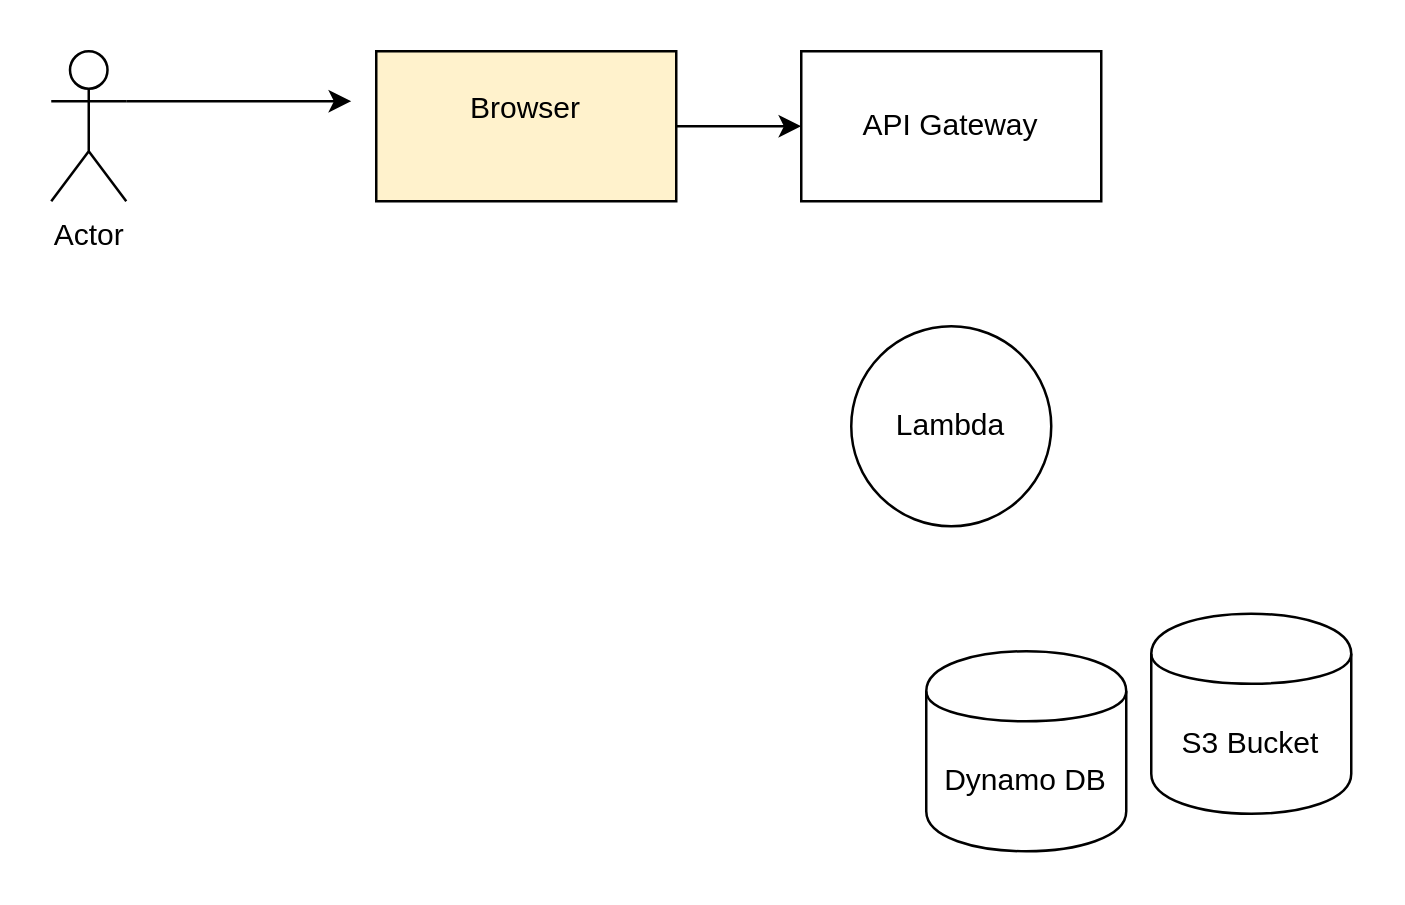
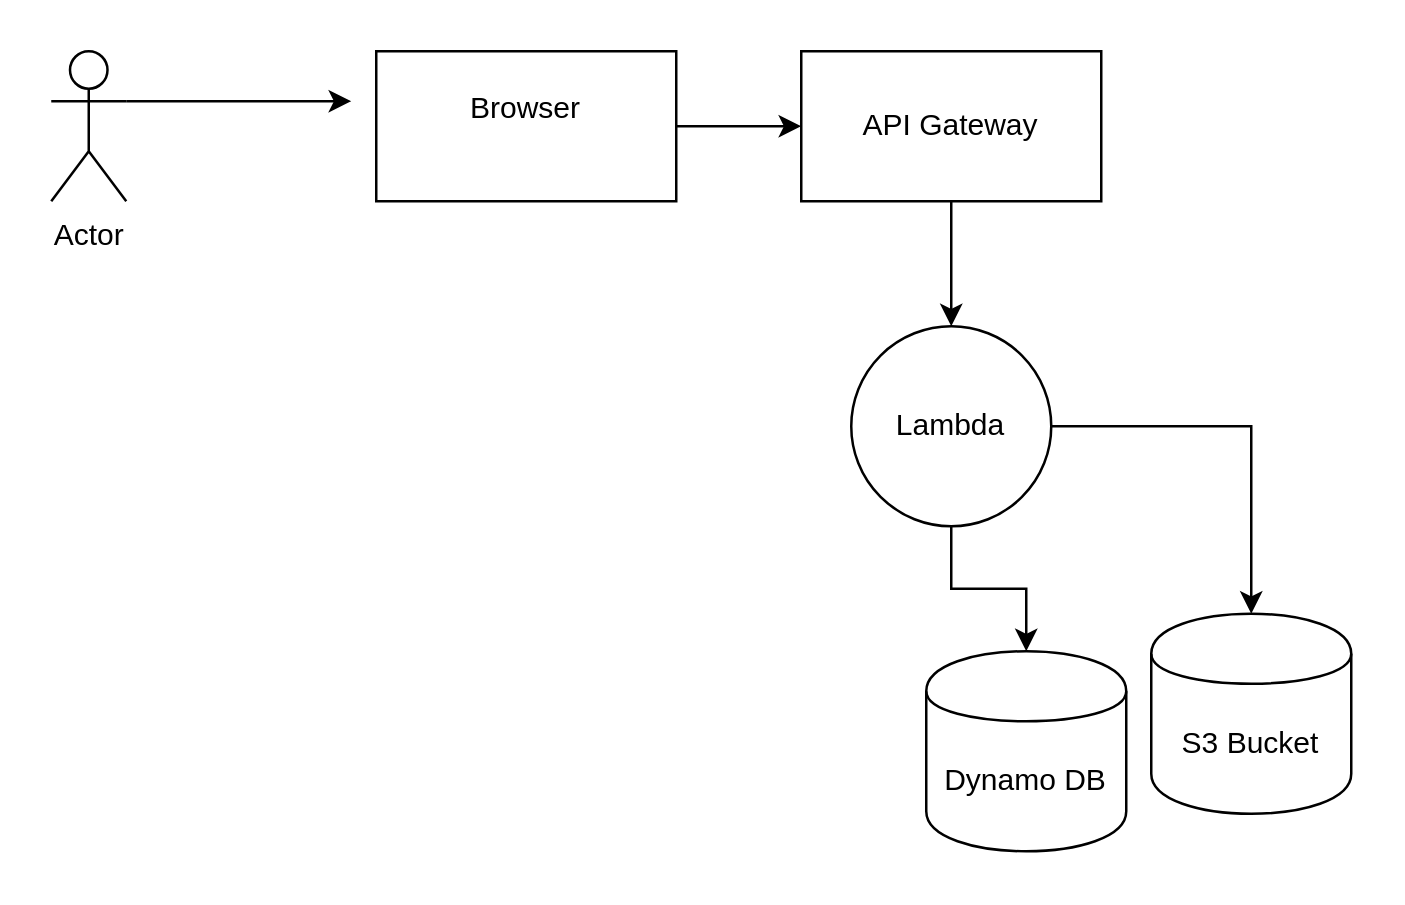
(526, 126) -> (526, 126)
none -> (951, 255)
none -> (1236, 426)
none -> (980, 589)
